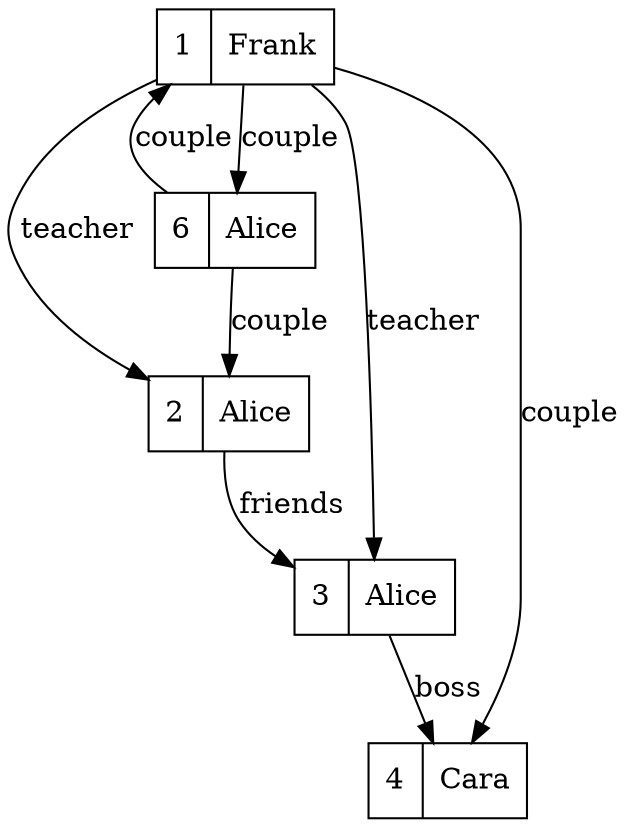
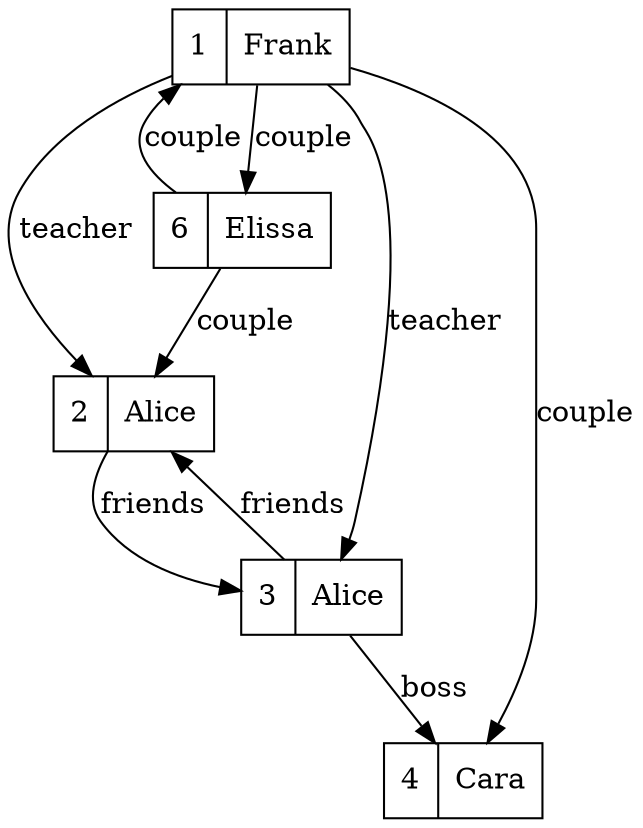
(262, 229) -> (269, 229)
none -> (236, 513)
